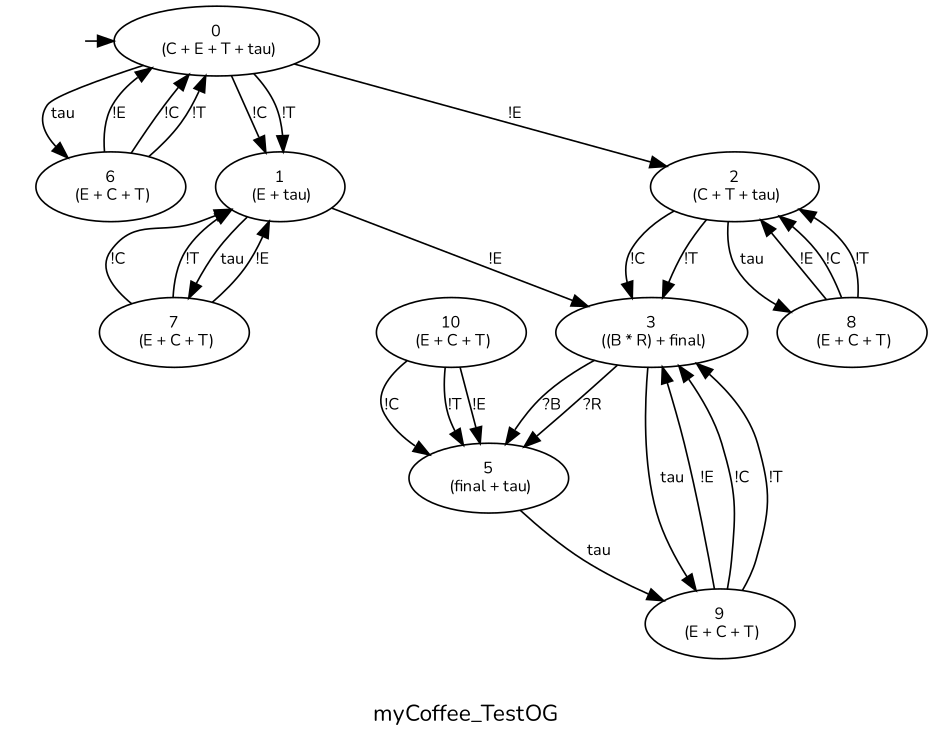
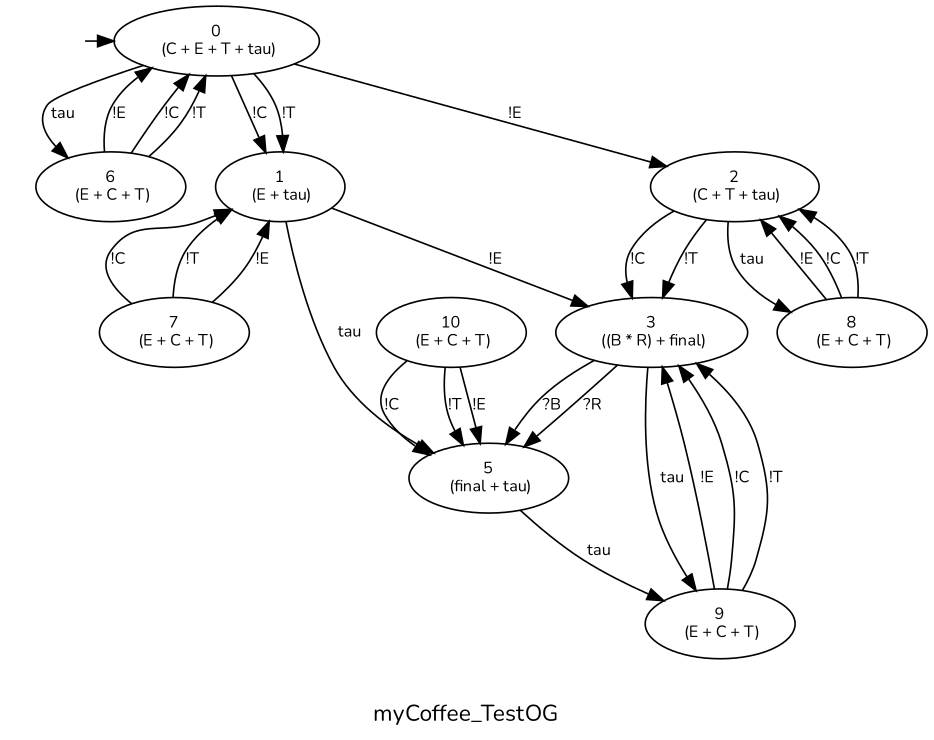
(219, 248) -> (326, 351)
